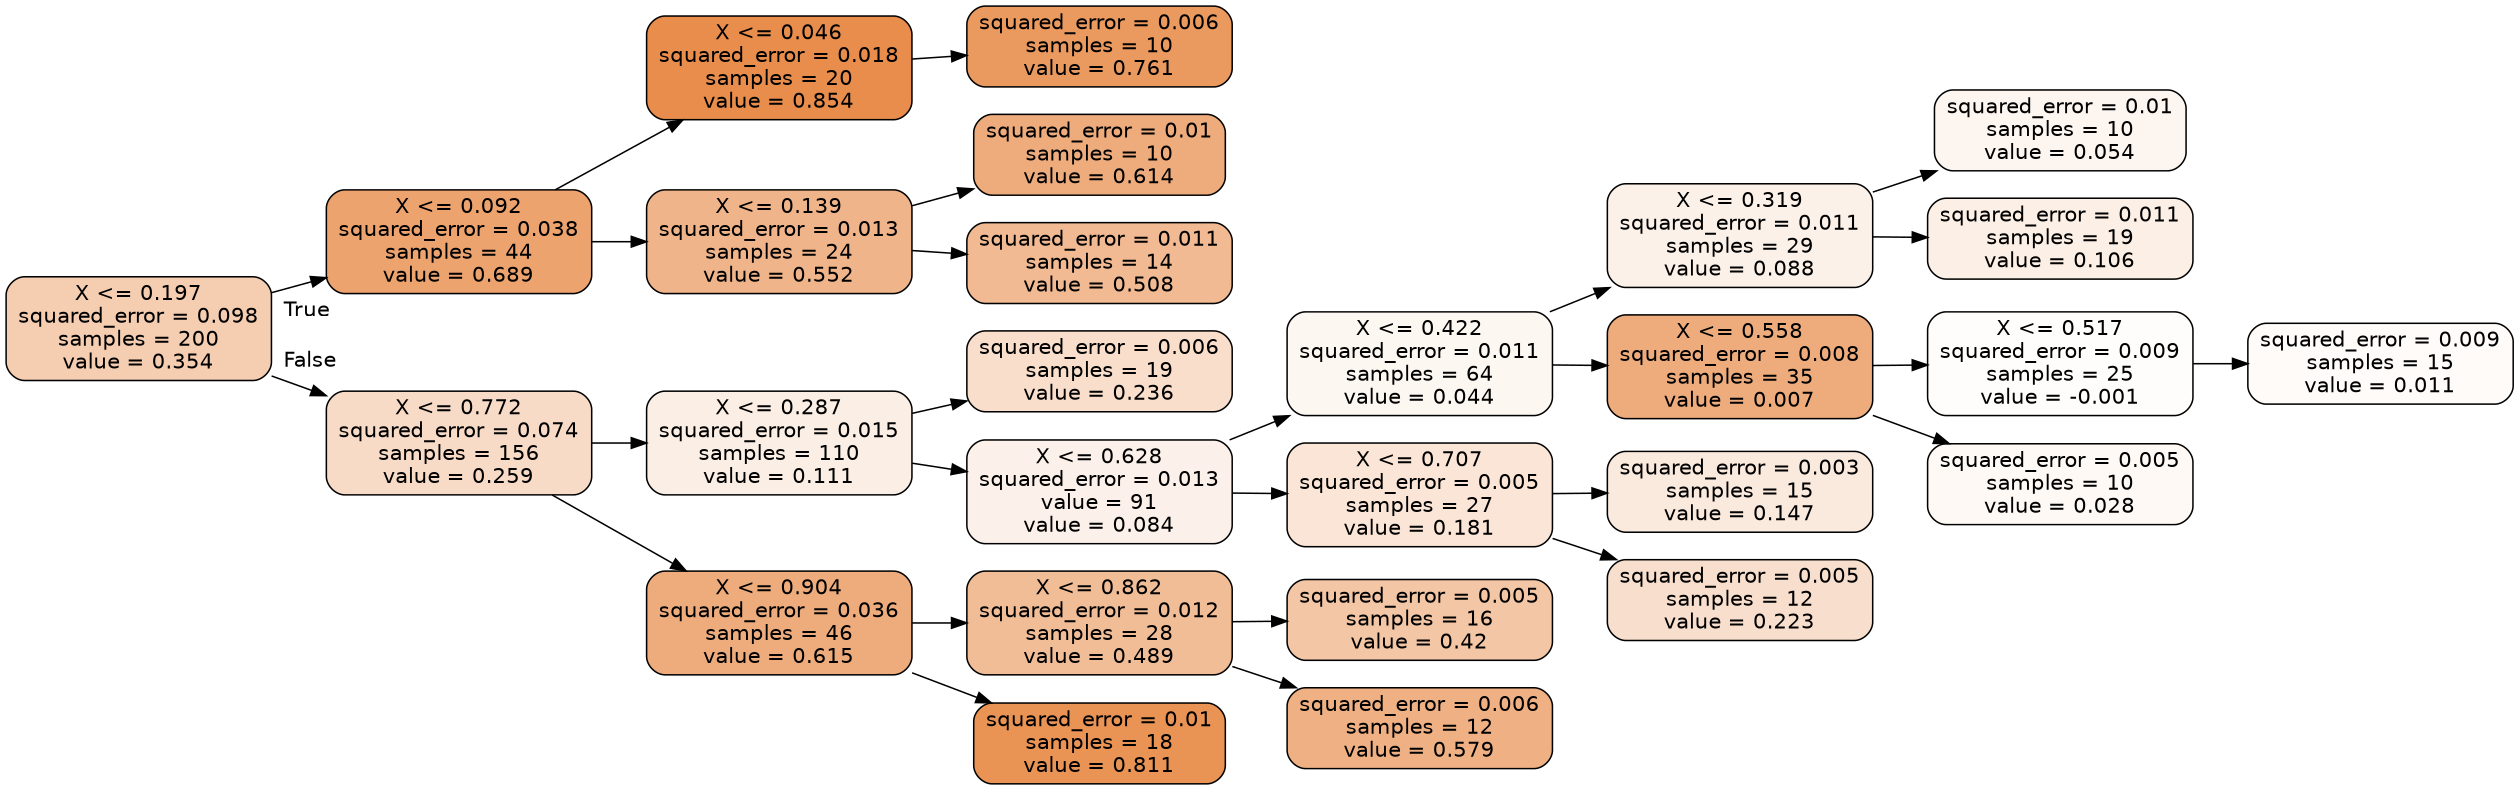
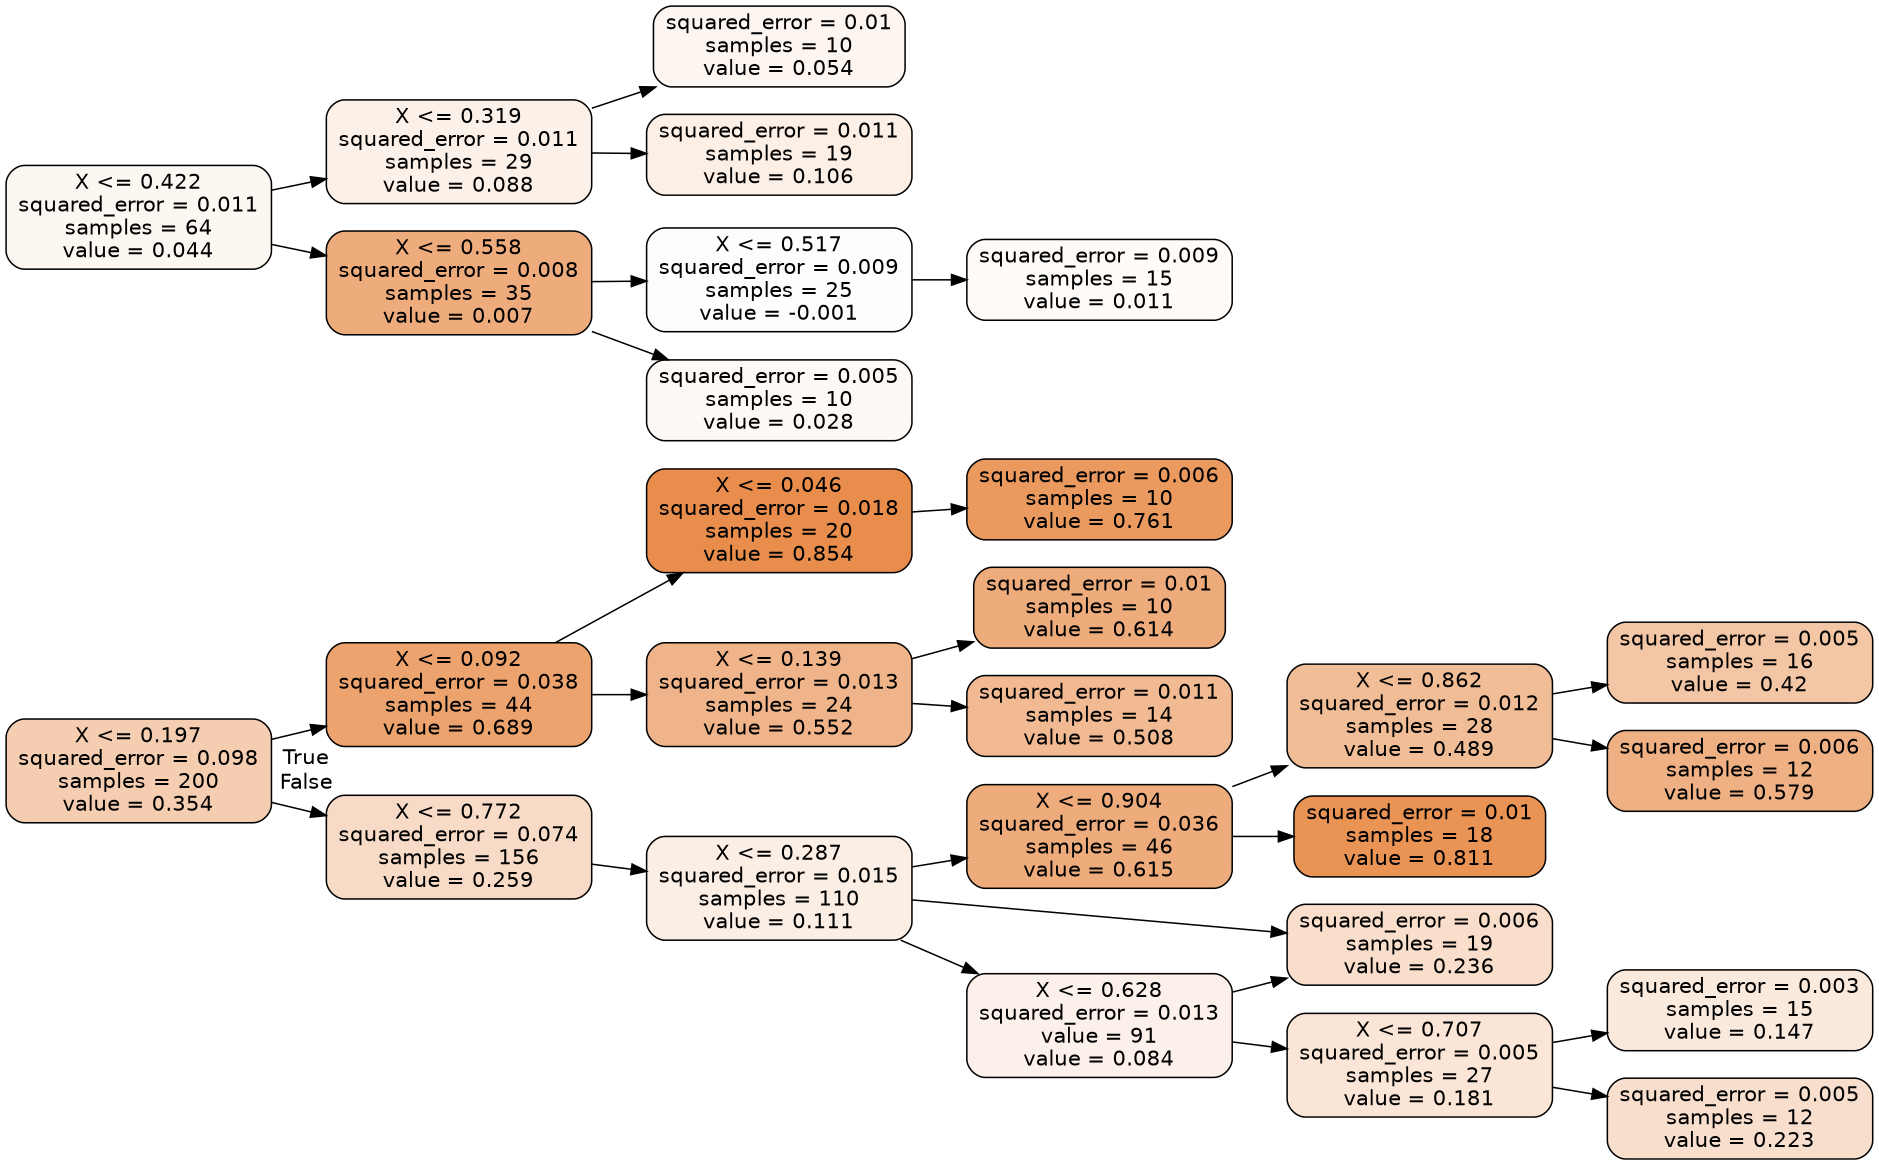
(1252, 431) -> (1252, 987)
(612, 529) -> (932, 864)
